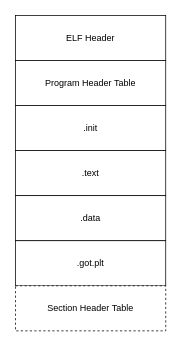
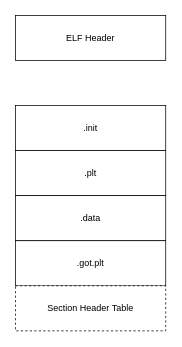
(90, 83) -> none
(90, 173) -> (90, 173)
